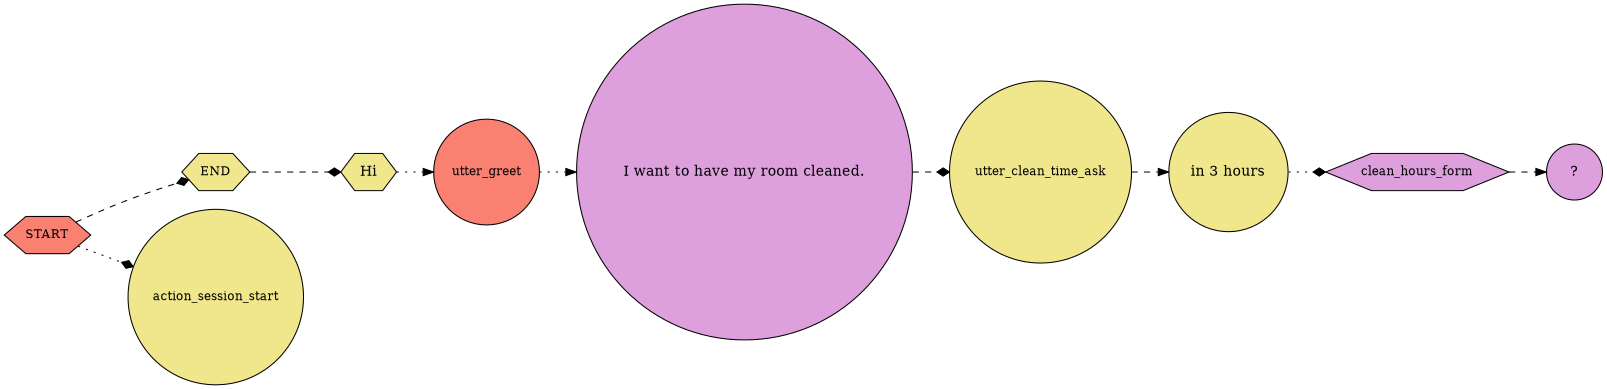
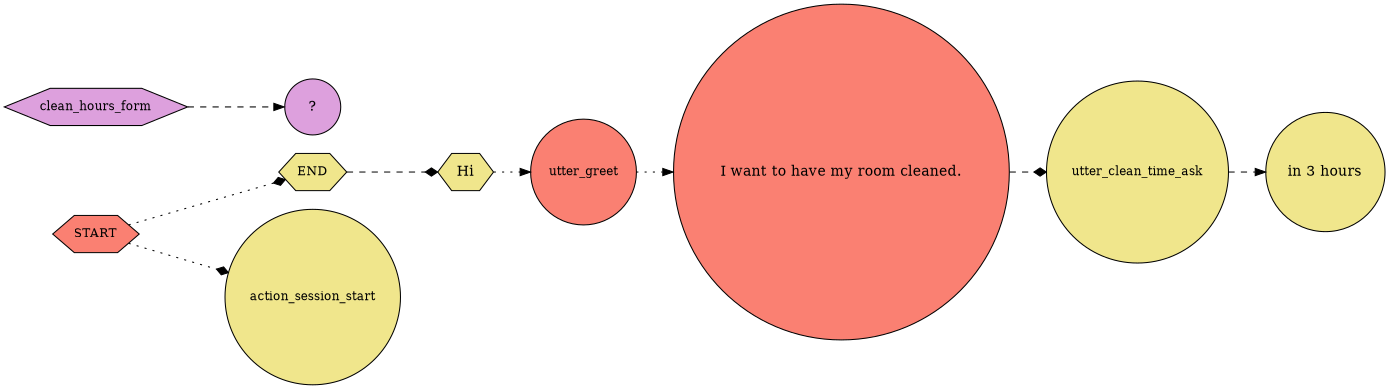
(744, 172) -> (841, 172)
(1301, 172) -> none
(125, 201) -> (201, 204)
